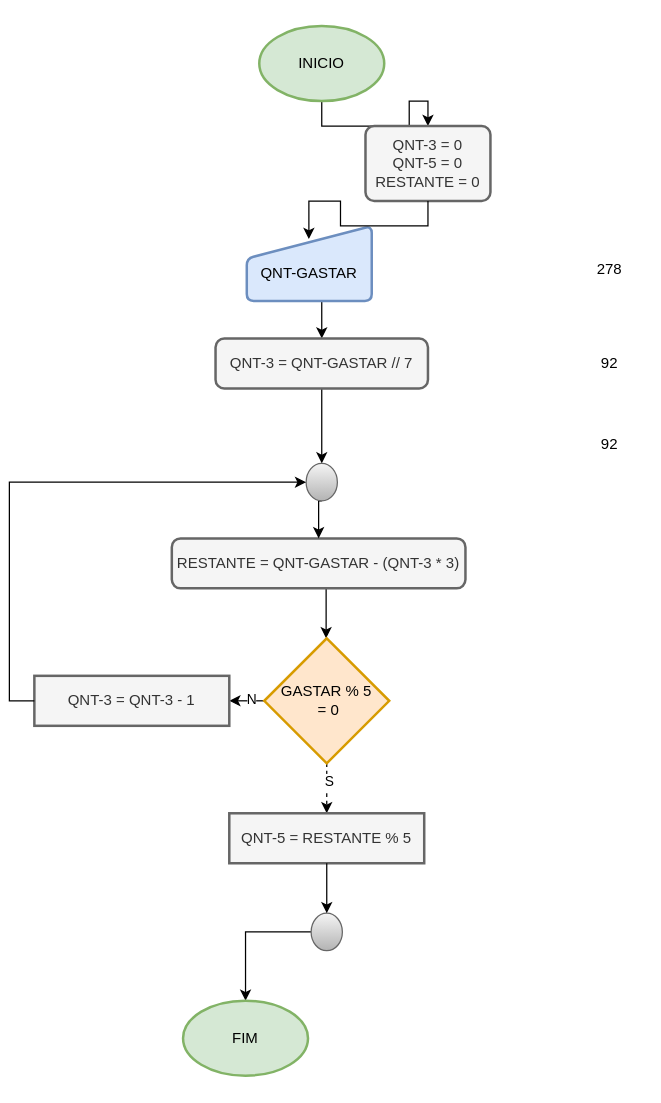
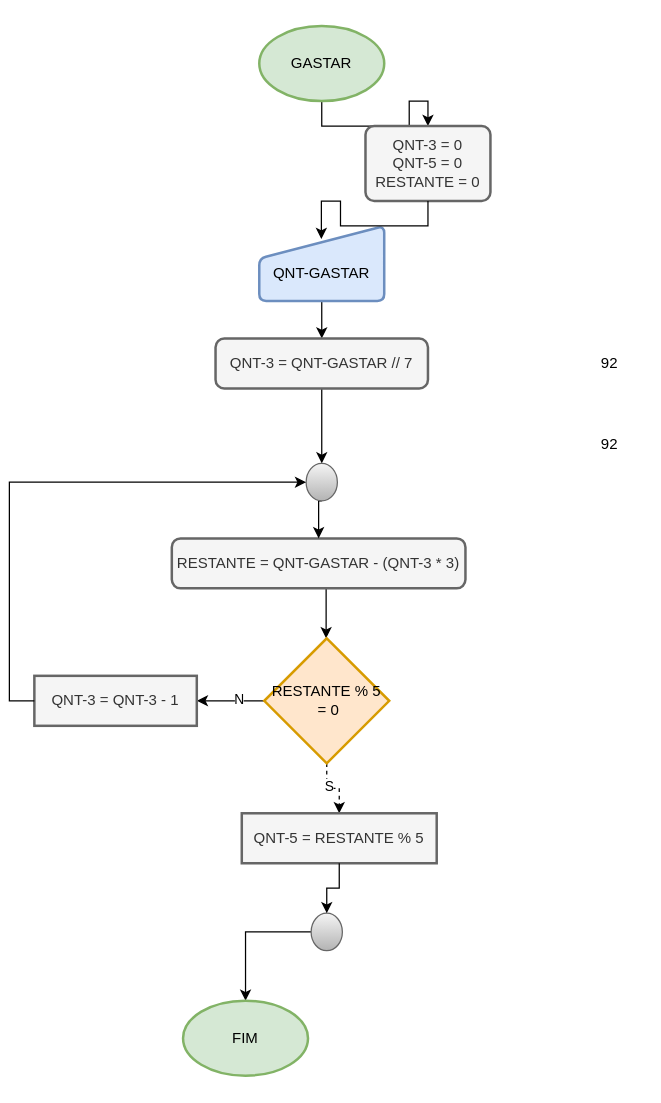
(322, 63) -> (322, 63)
(309, 263) -> (322, 263)
(609, 269) -> none
(132, 701) -> (116, 701)
(327, 701) -> (327, 701)
(327, 838) -> (339, 838)
